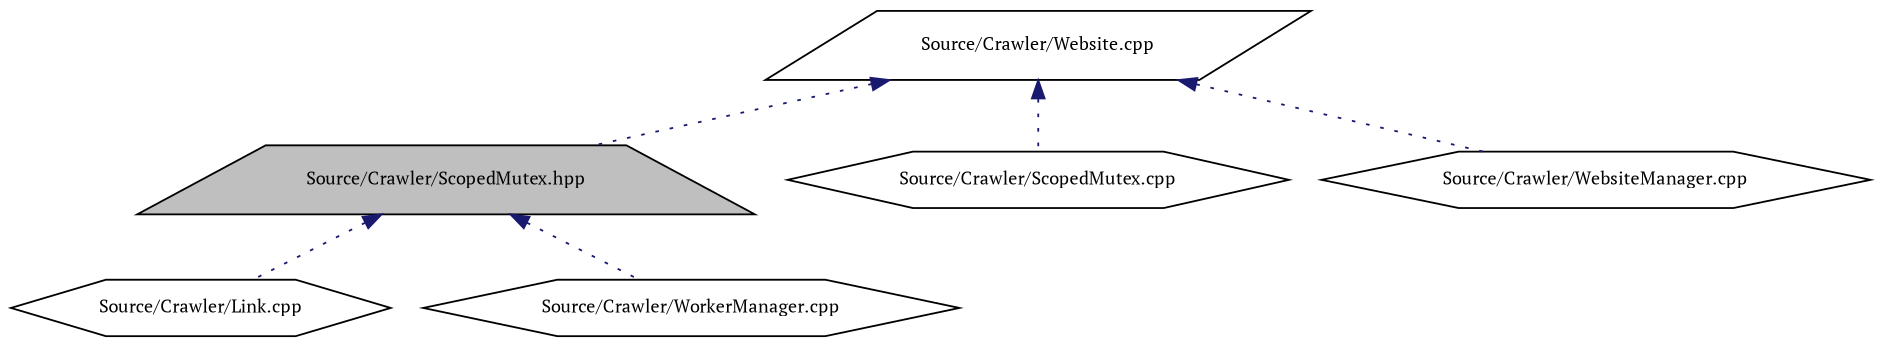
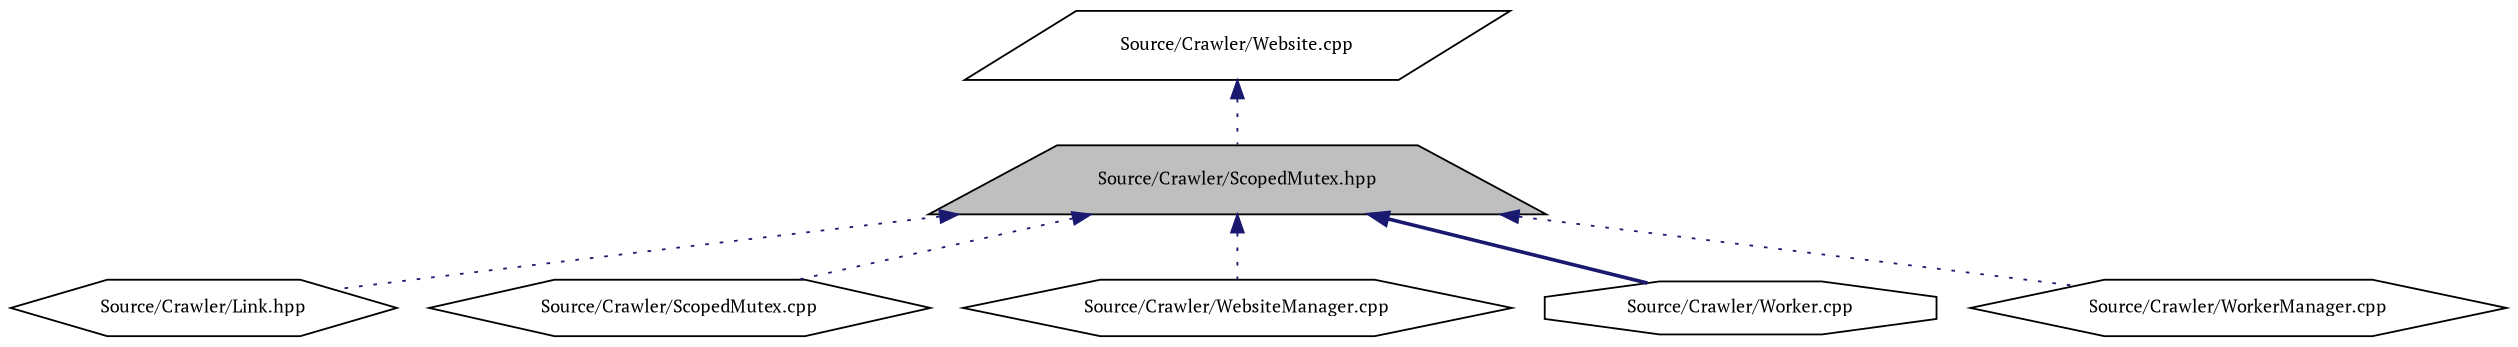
(1340, 118) -> (1237, 256)
(1038, 125) -> (935, 249)
(201, 308) -> (204, 308)
none -> (1741, 308)
